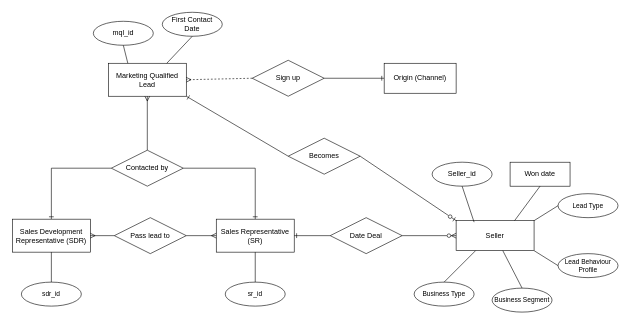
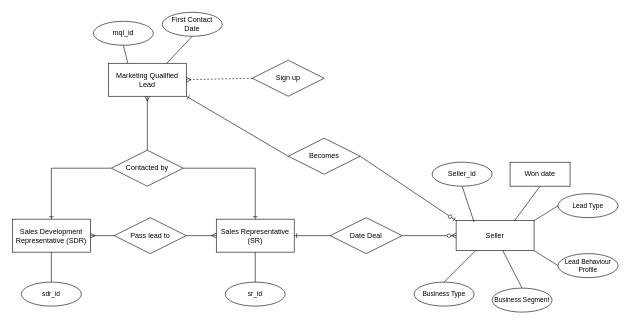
(354, 78) -> none
(420, 78) -> none
